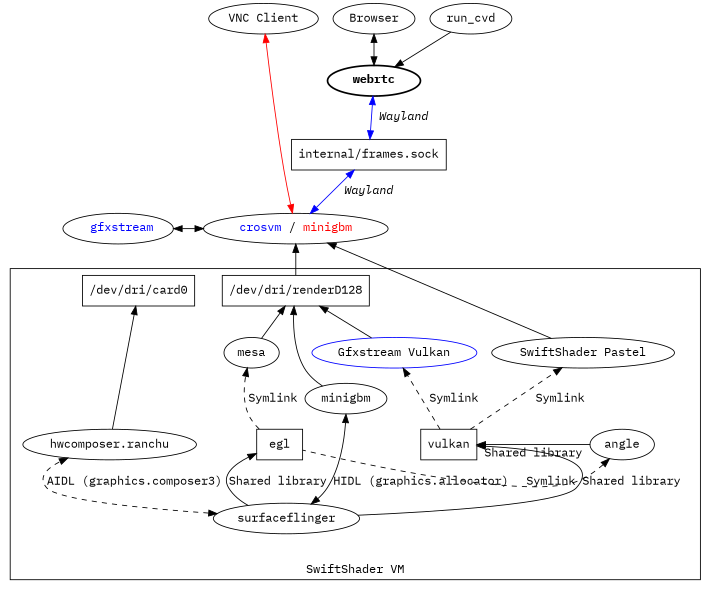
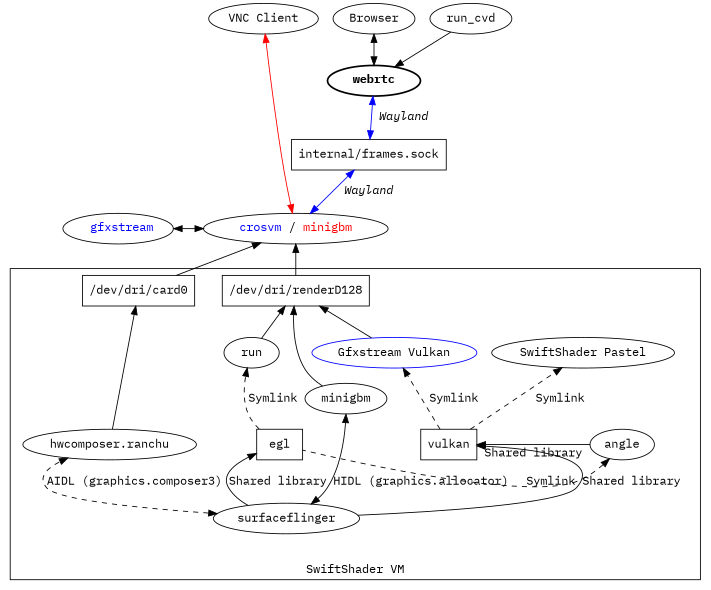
(443, 292) -> (214, 261)
(252, 353) -> (252, 353)
